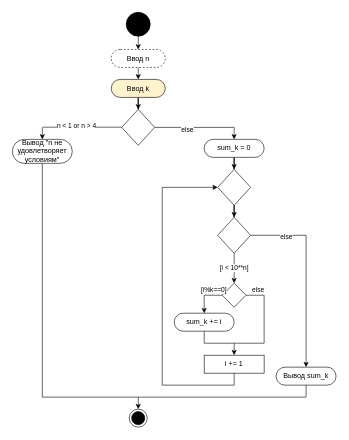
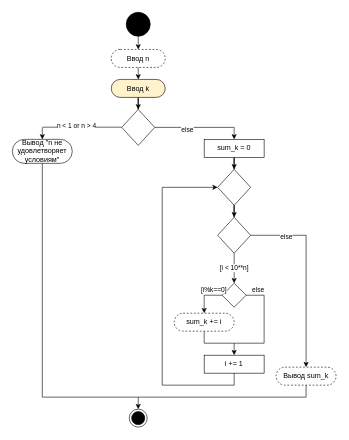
(234, 149) -> (234, 149)
(204, 323) -> (204, 323)
(306, 377) -> (306, 377)
